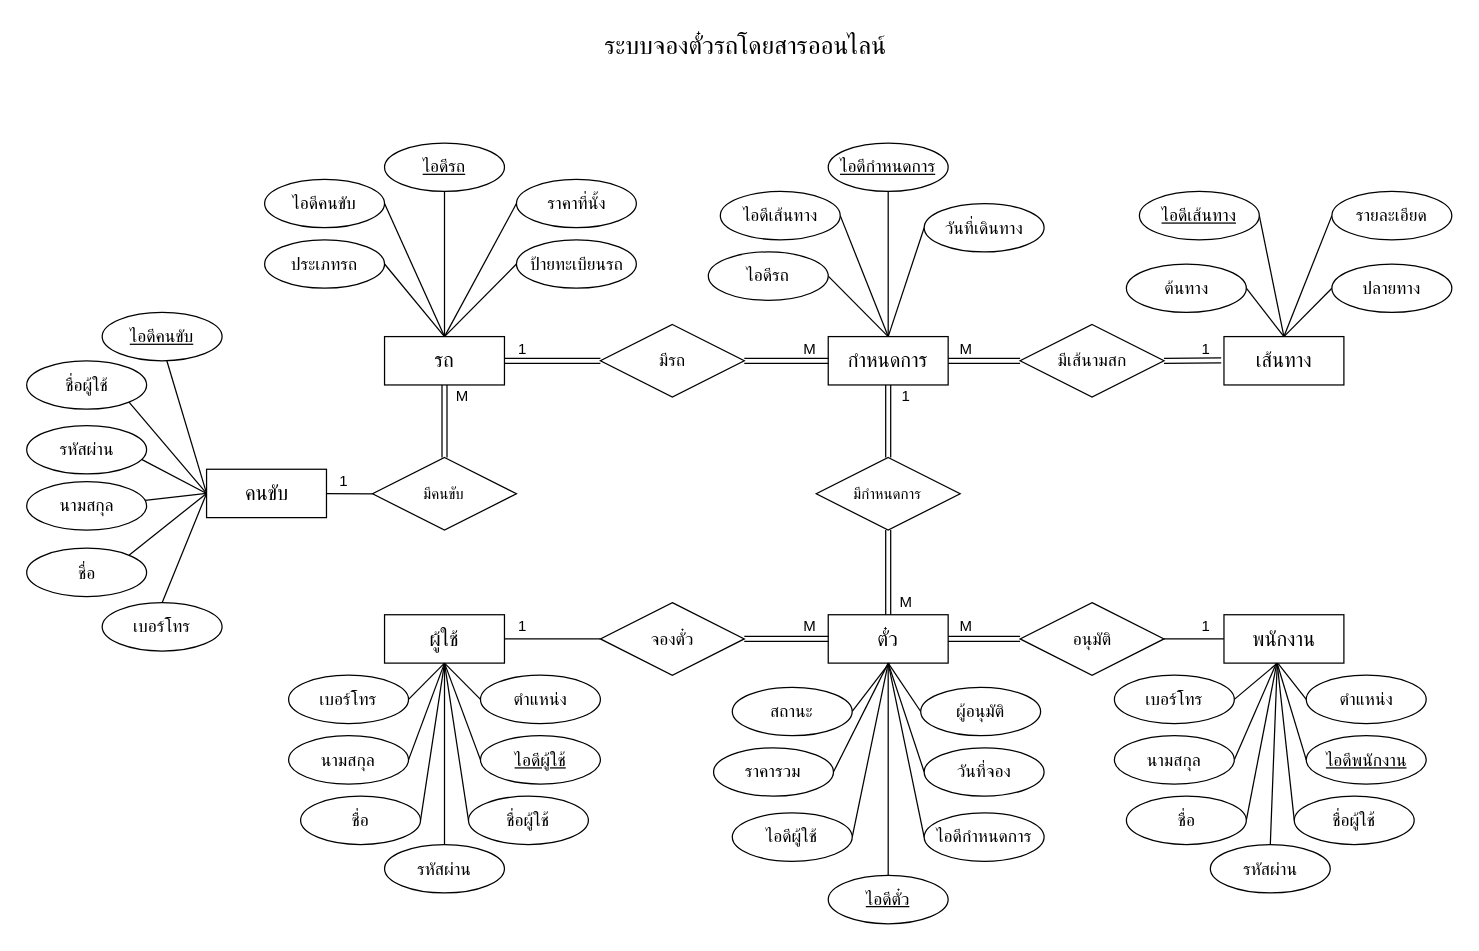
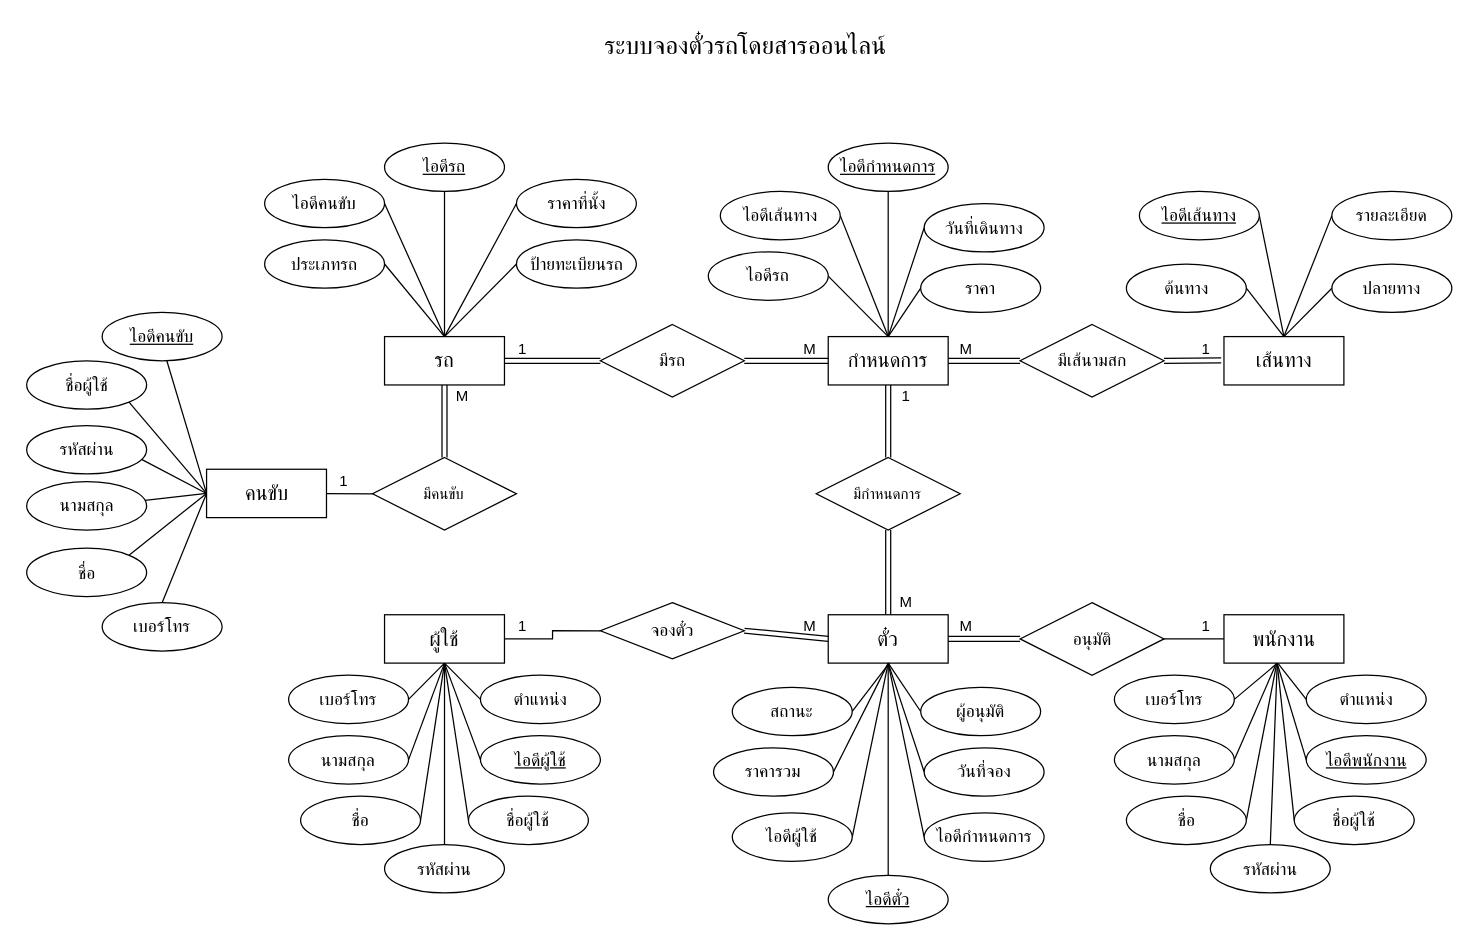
none -> (981, 288)
none -> (907, 309)
(672, 639) -> (672, 631)
